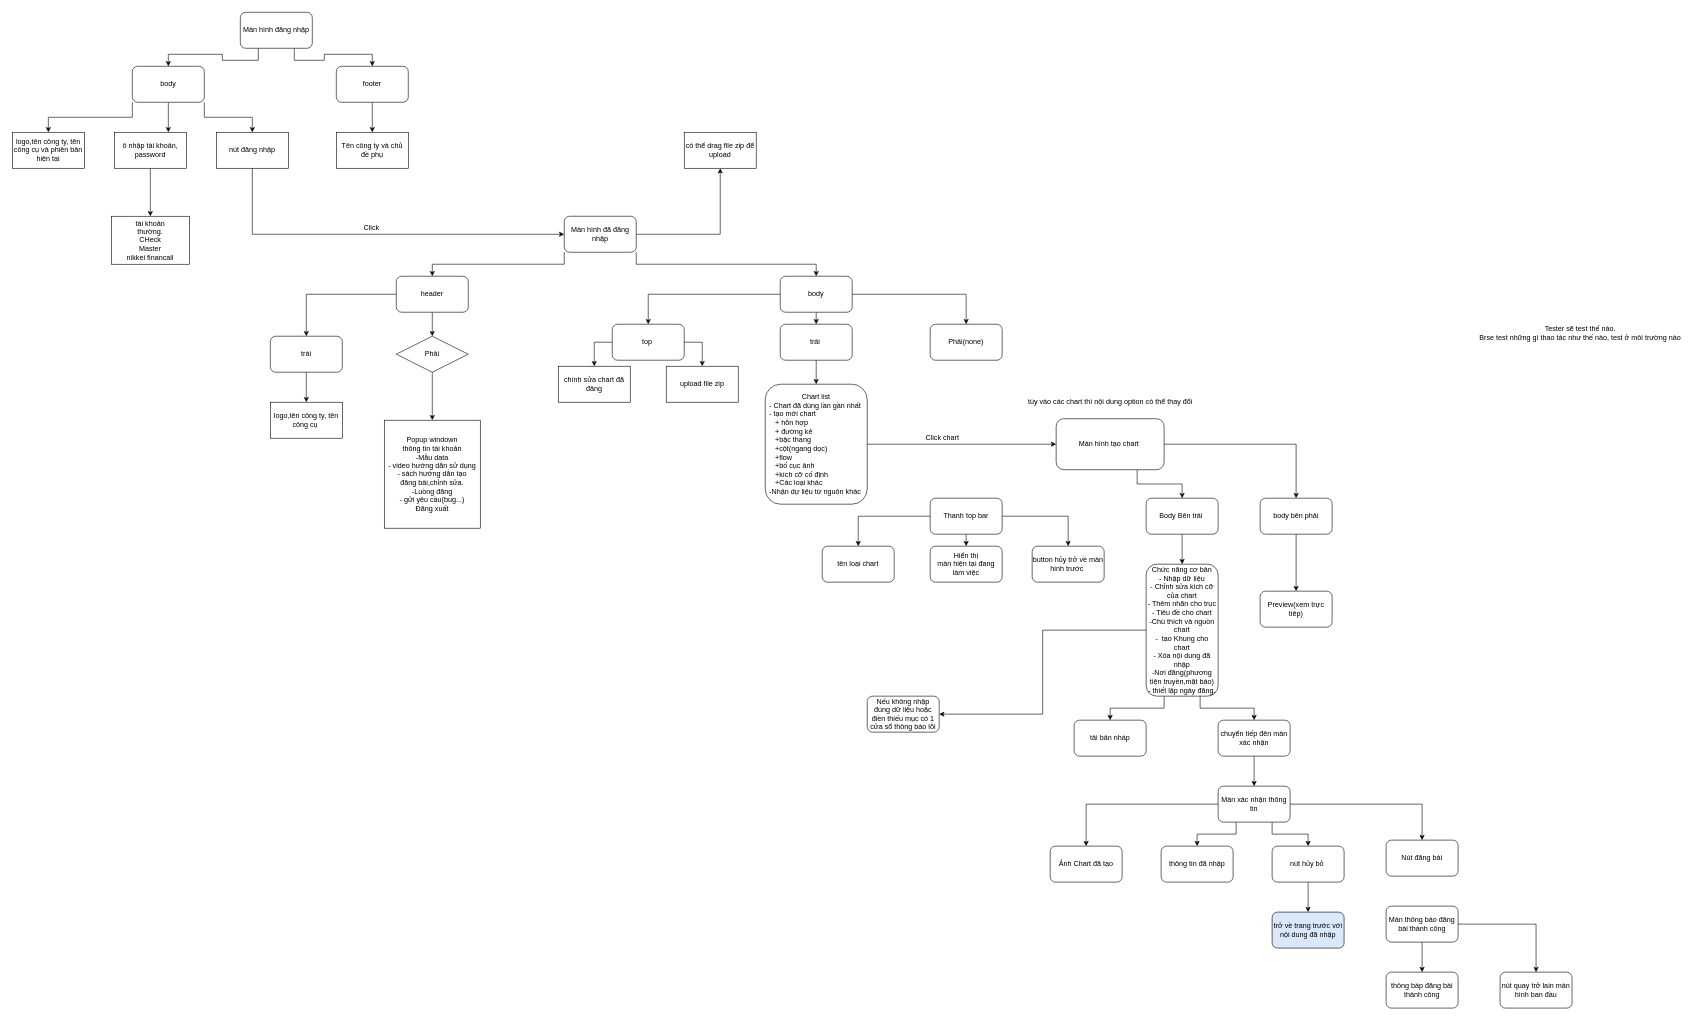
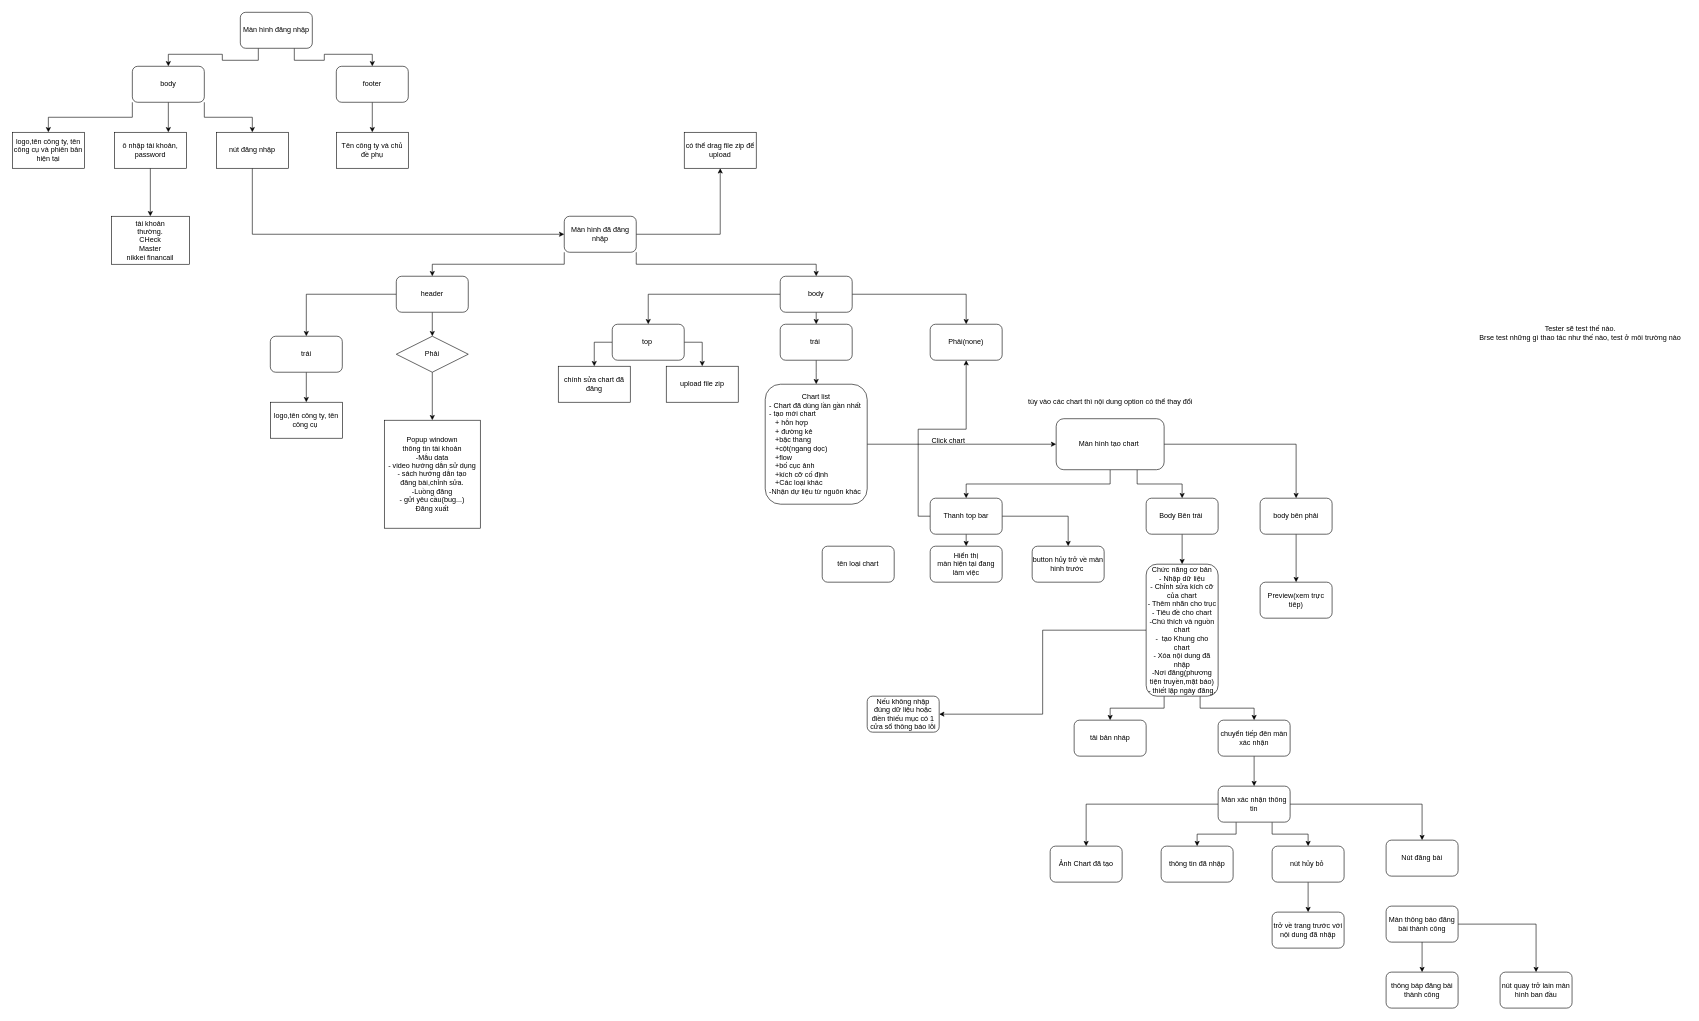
(372, 228) -> none
(942, 438) -> (948, 441)
none -> (966, 486)
(858, 516) -> (918, 429)
(1296, 609) -> (1296, 600)
(1308, 930) -> (1308, 930)
